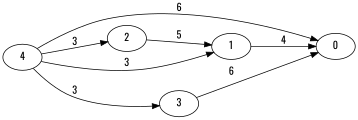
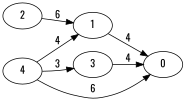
(179, 36) -> (58, 16)
(71, 48) -> none
(127, 63) -> (58, 42)
(231, 72) -> (128, 59)
